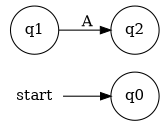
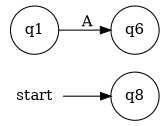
(135, 30) -> (135, 30)
(135, 96) -> (135, 96)
